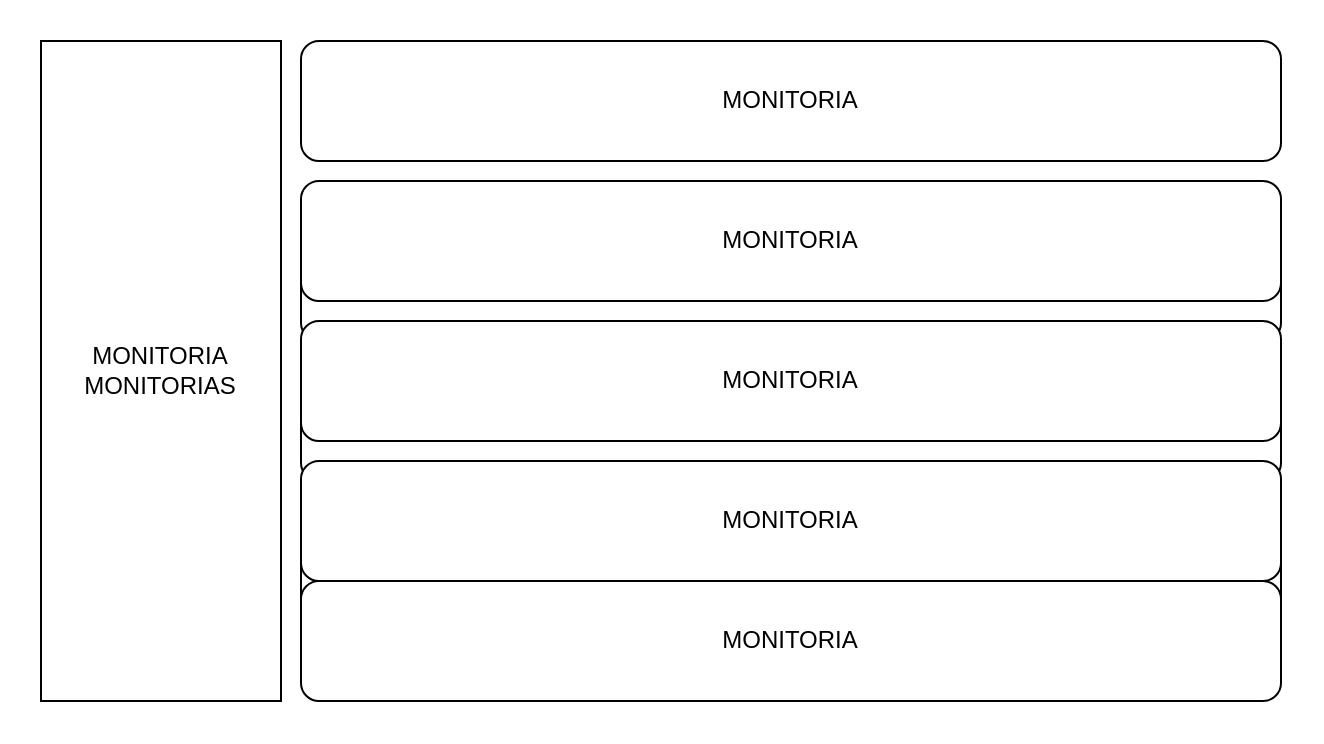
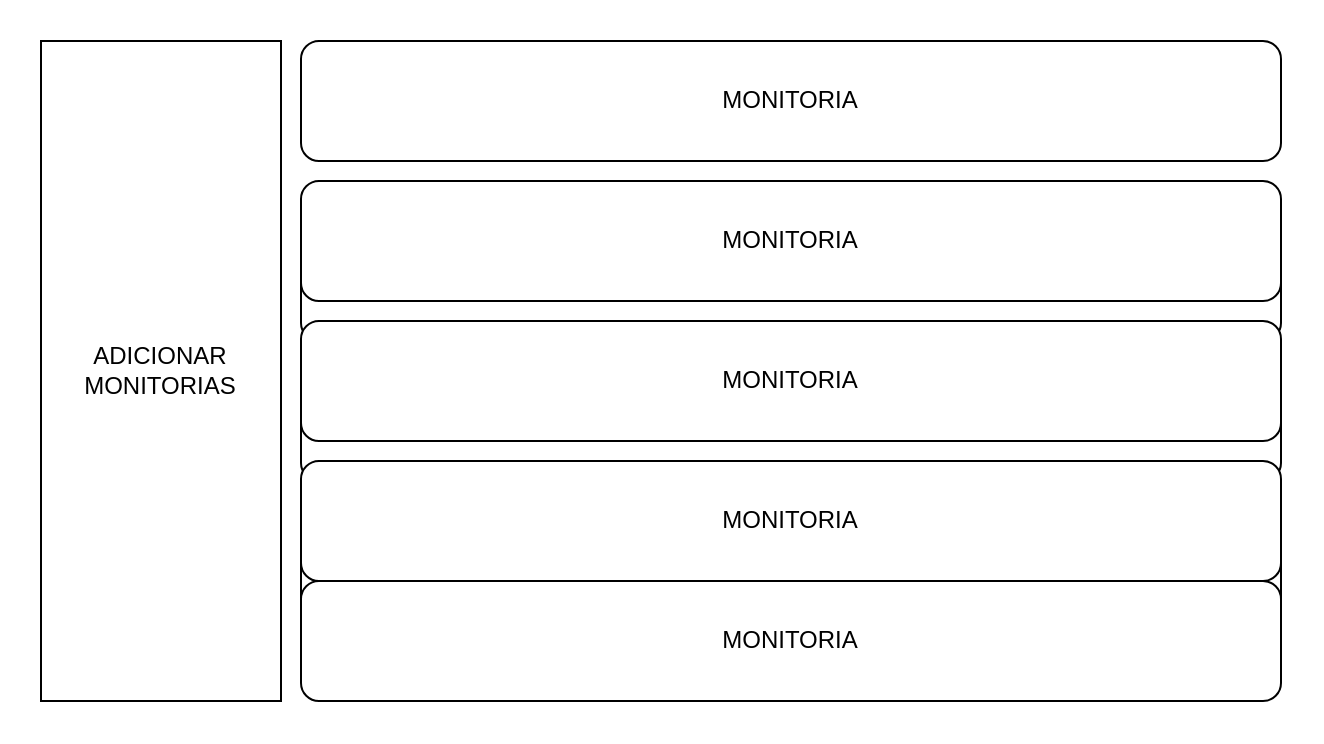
(161, 371) -> (161, 371)
